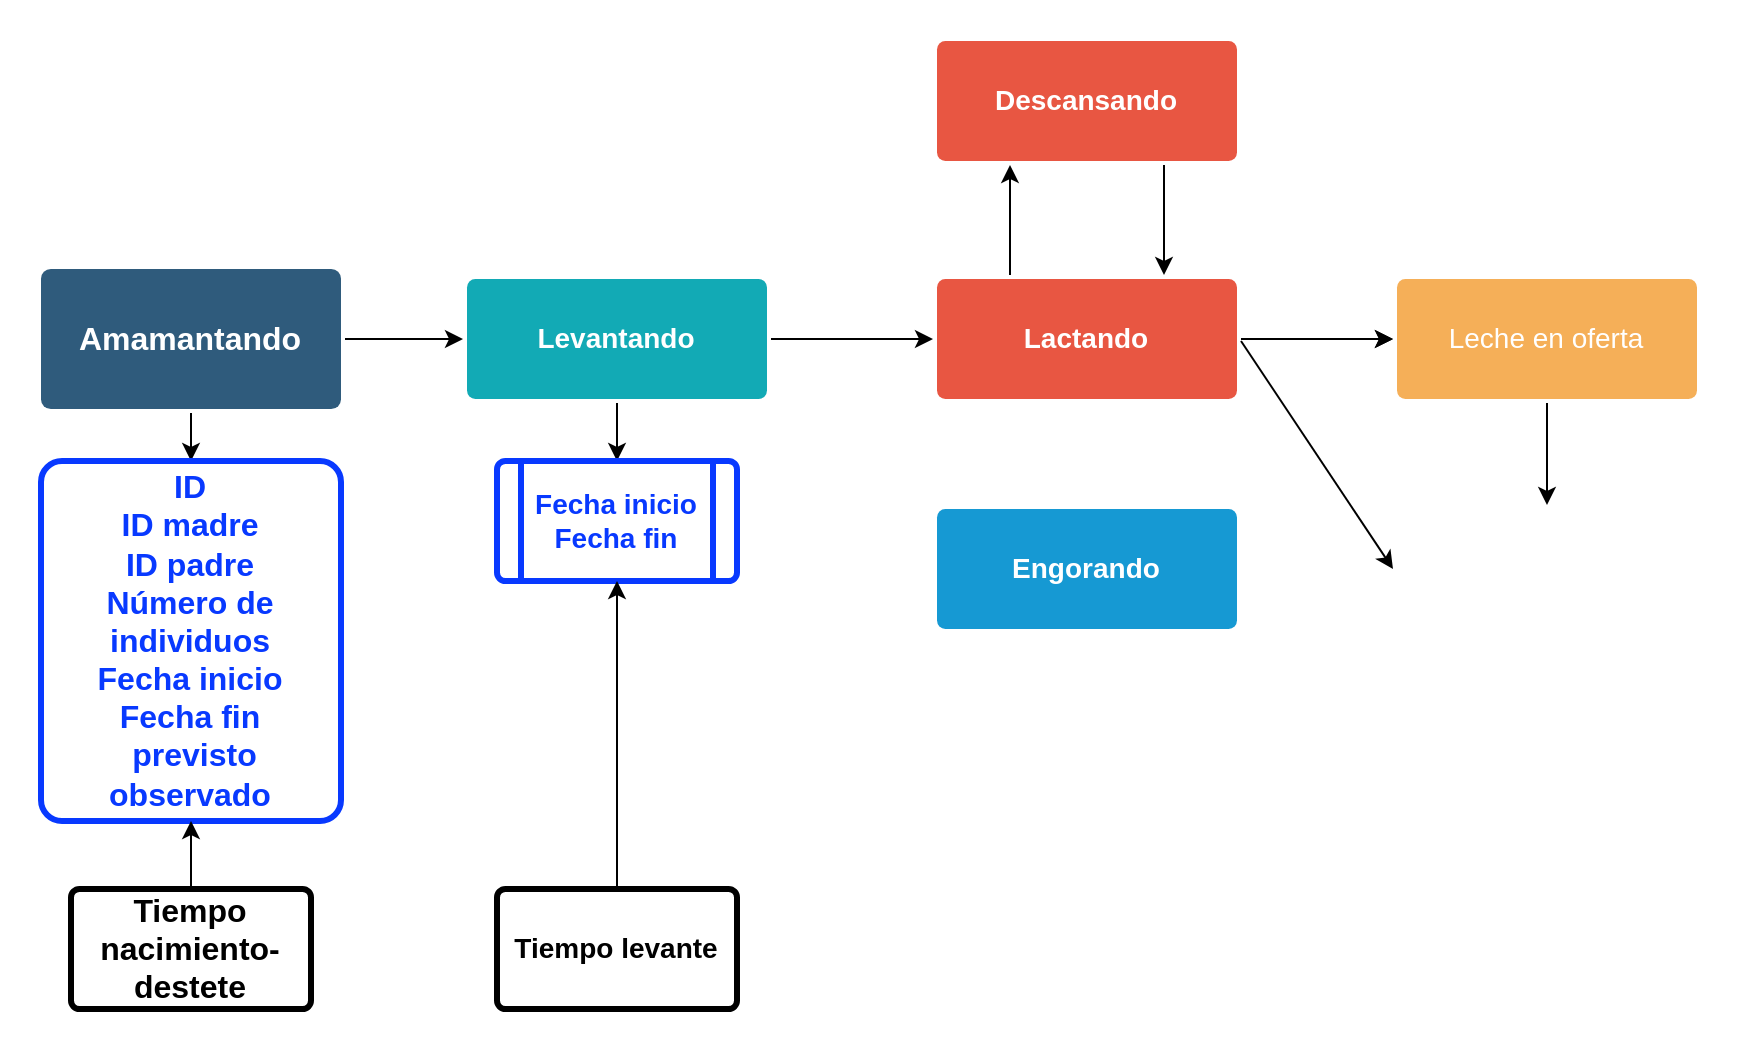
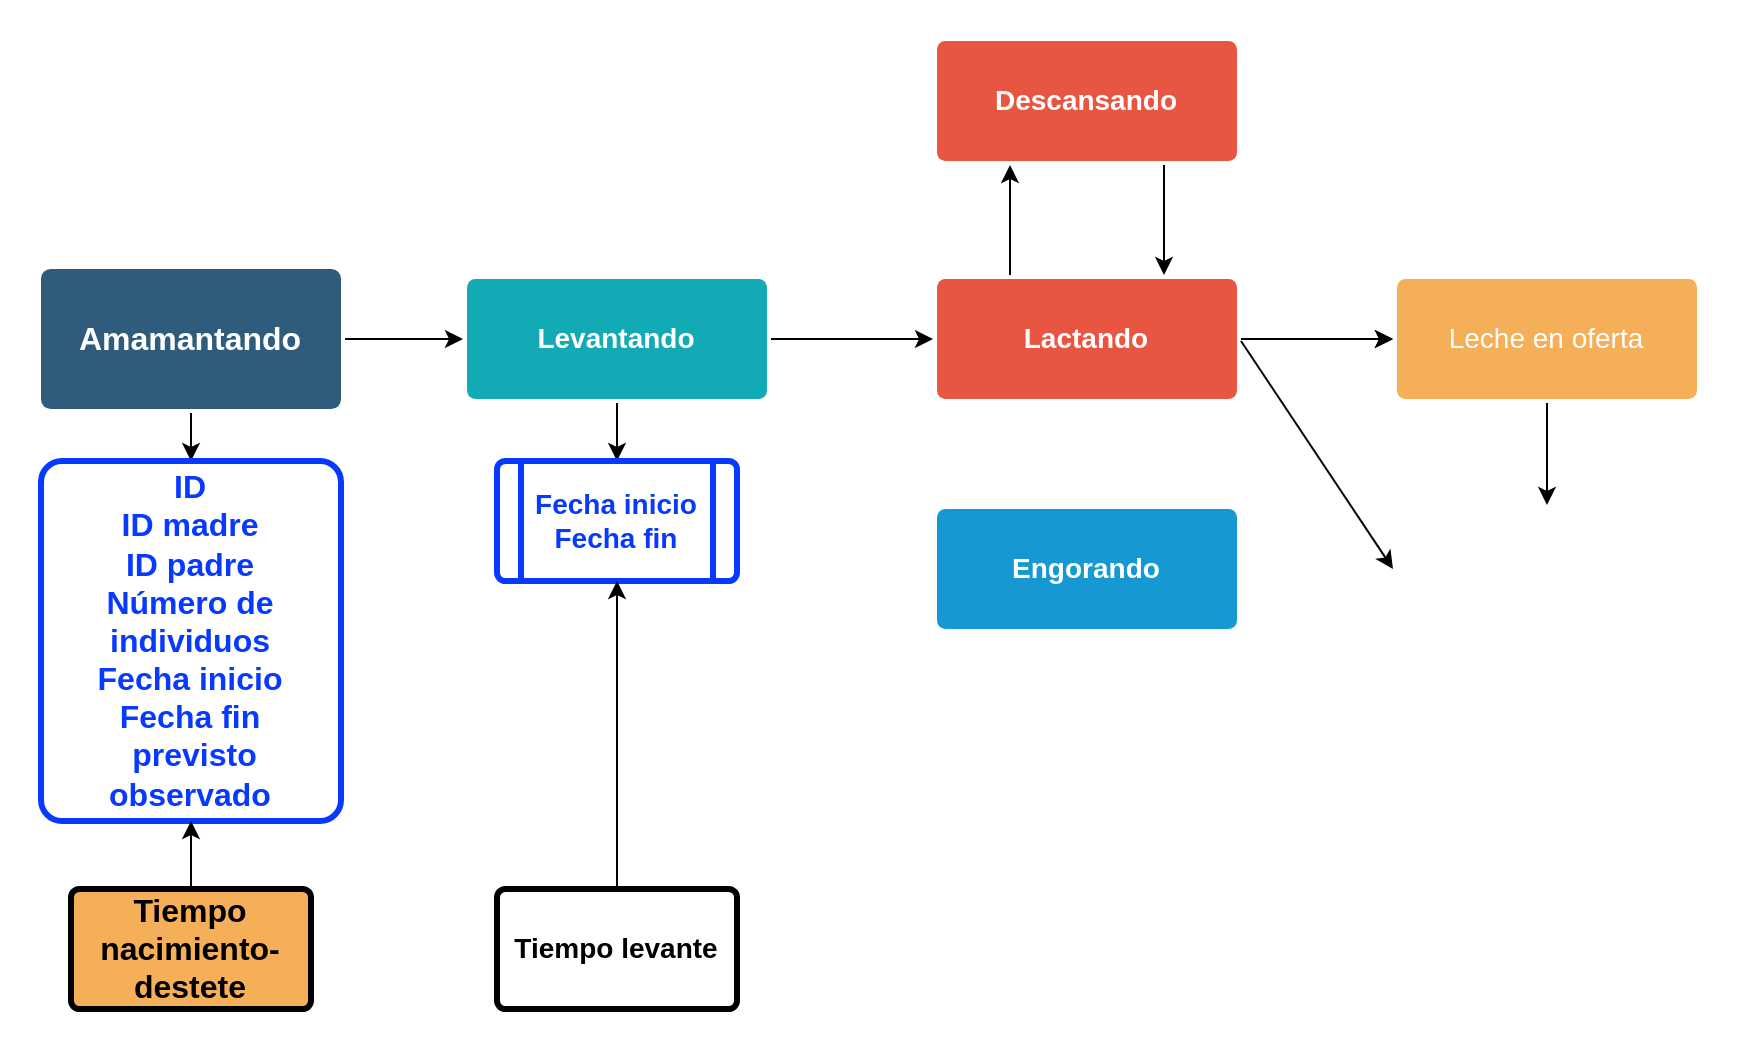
(191, 949) -> (191, 949)
